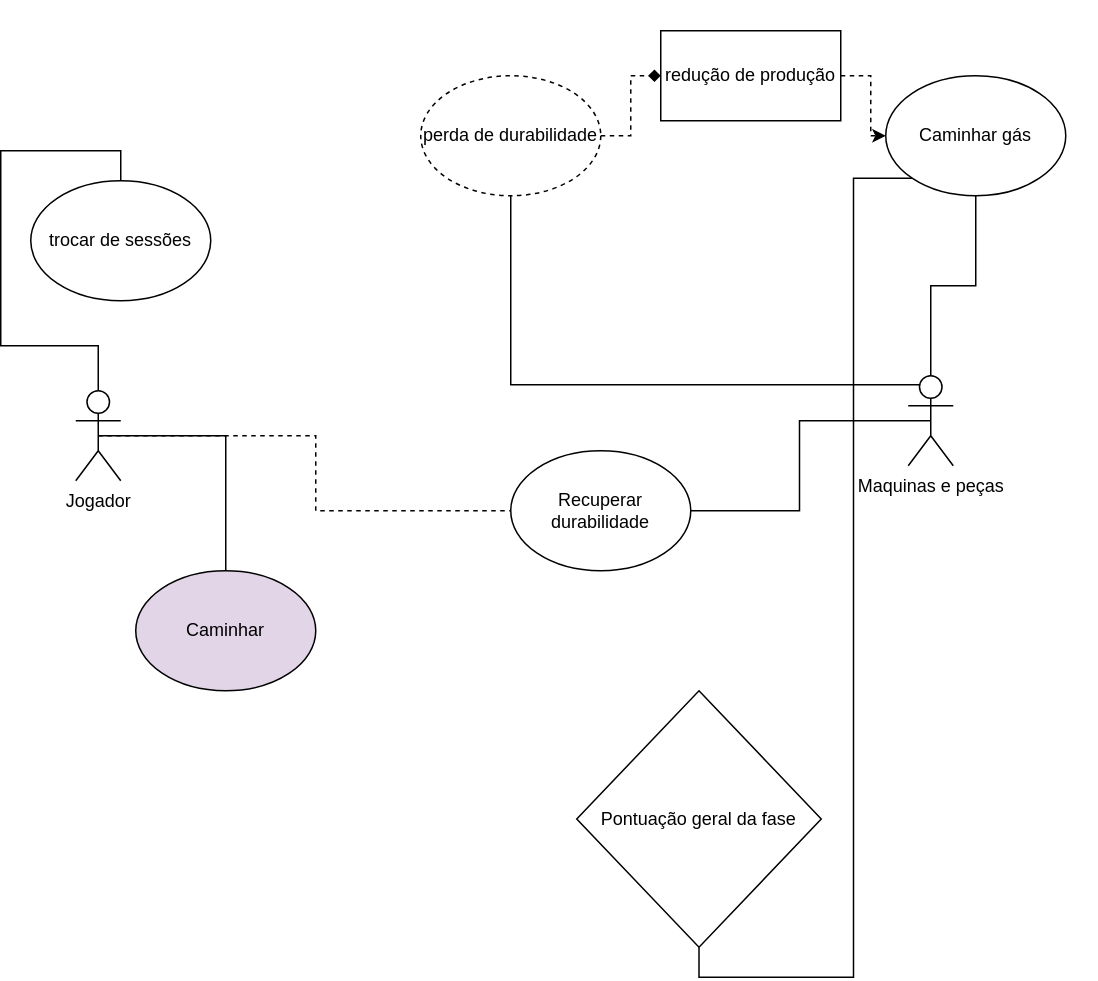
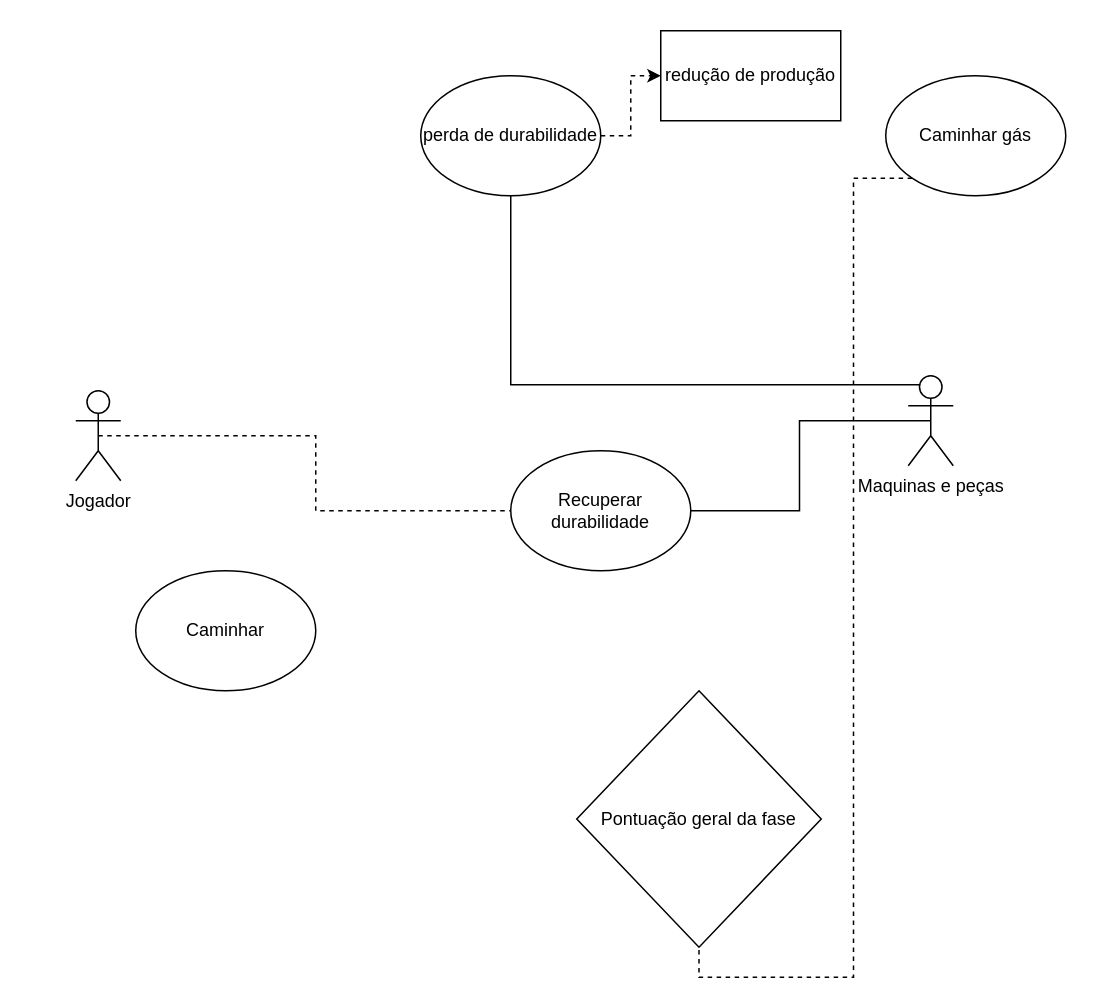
(648, 76) -> (649, 76)
(871, 93) -> none
(511, 136) -> (511, 136)
(121, 241) -> none
(1, 245) -> none
(953, 286) -> none
(226, 504) -> none
(226, 631) -> (226, 631)
(854, 642) -> (854, 642)
